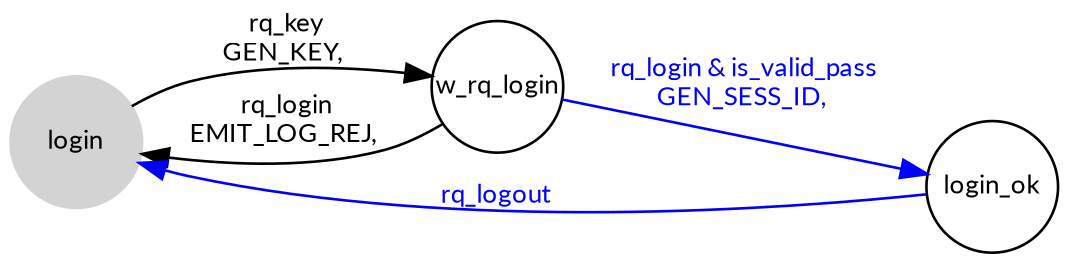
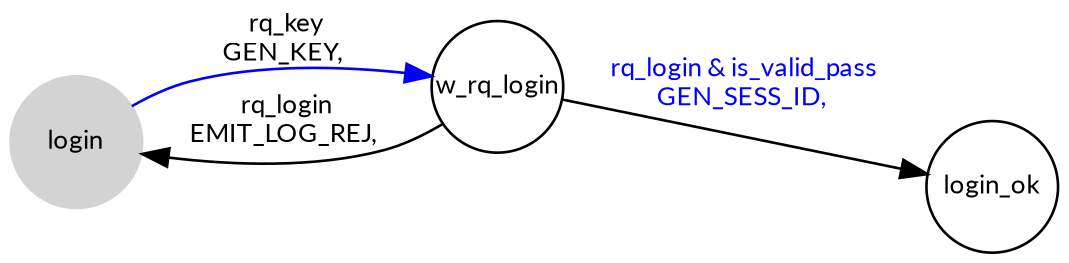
(265, 70) -> (265, 70)
(732, 134) -> (732, 134)
(545, 211) -> none
